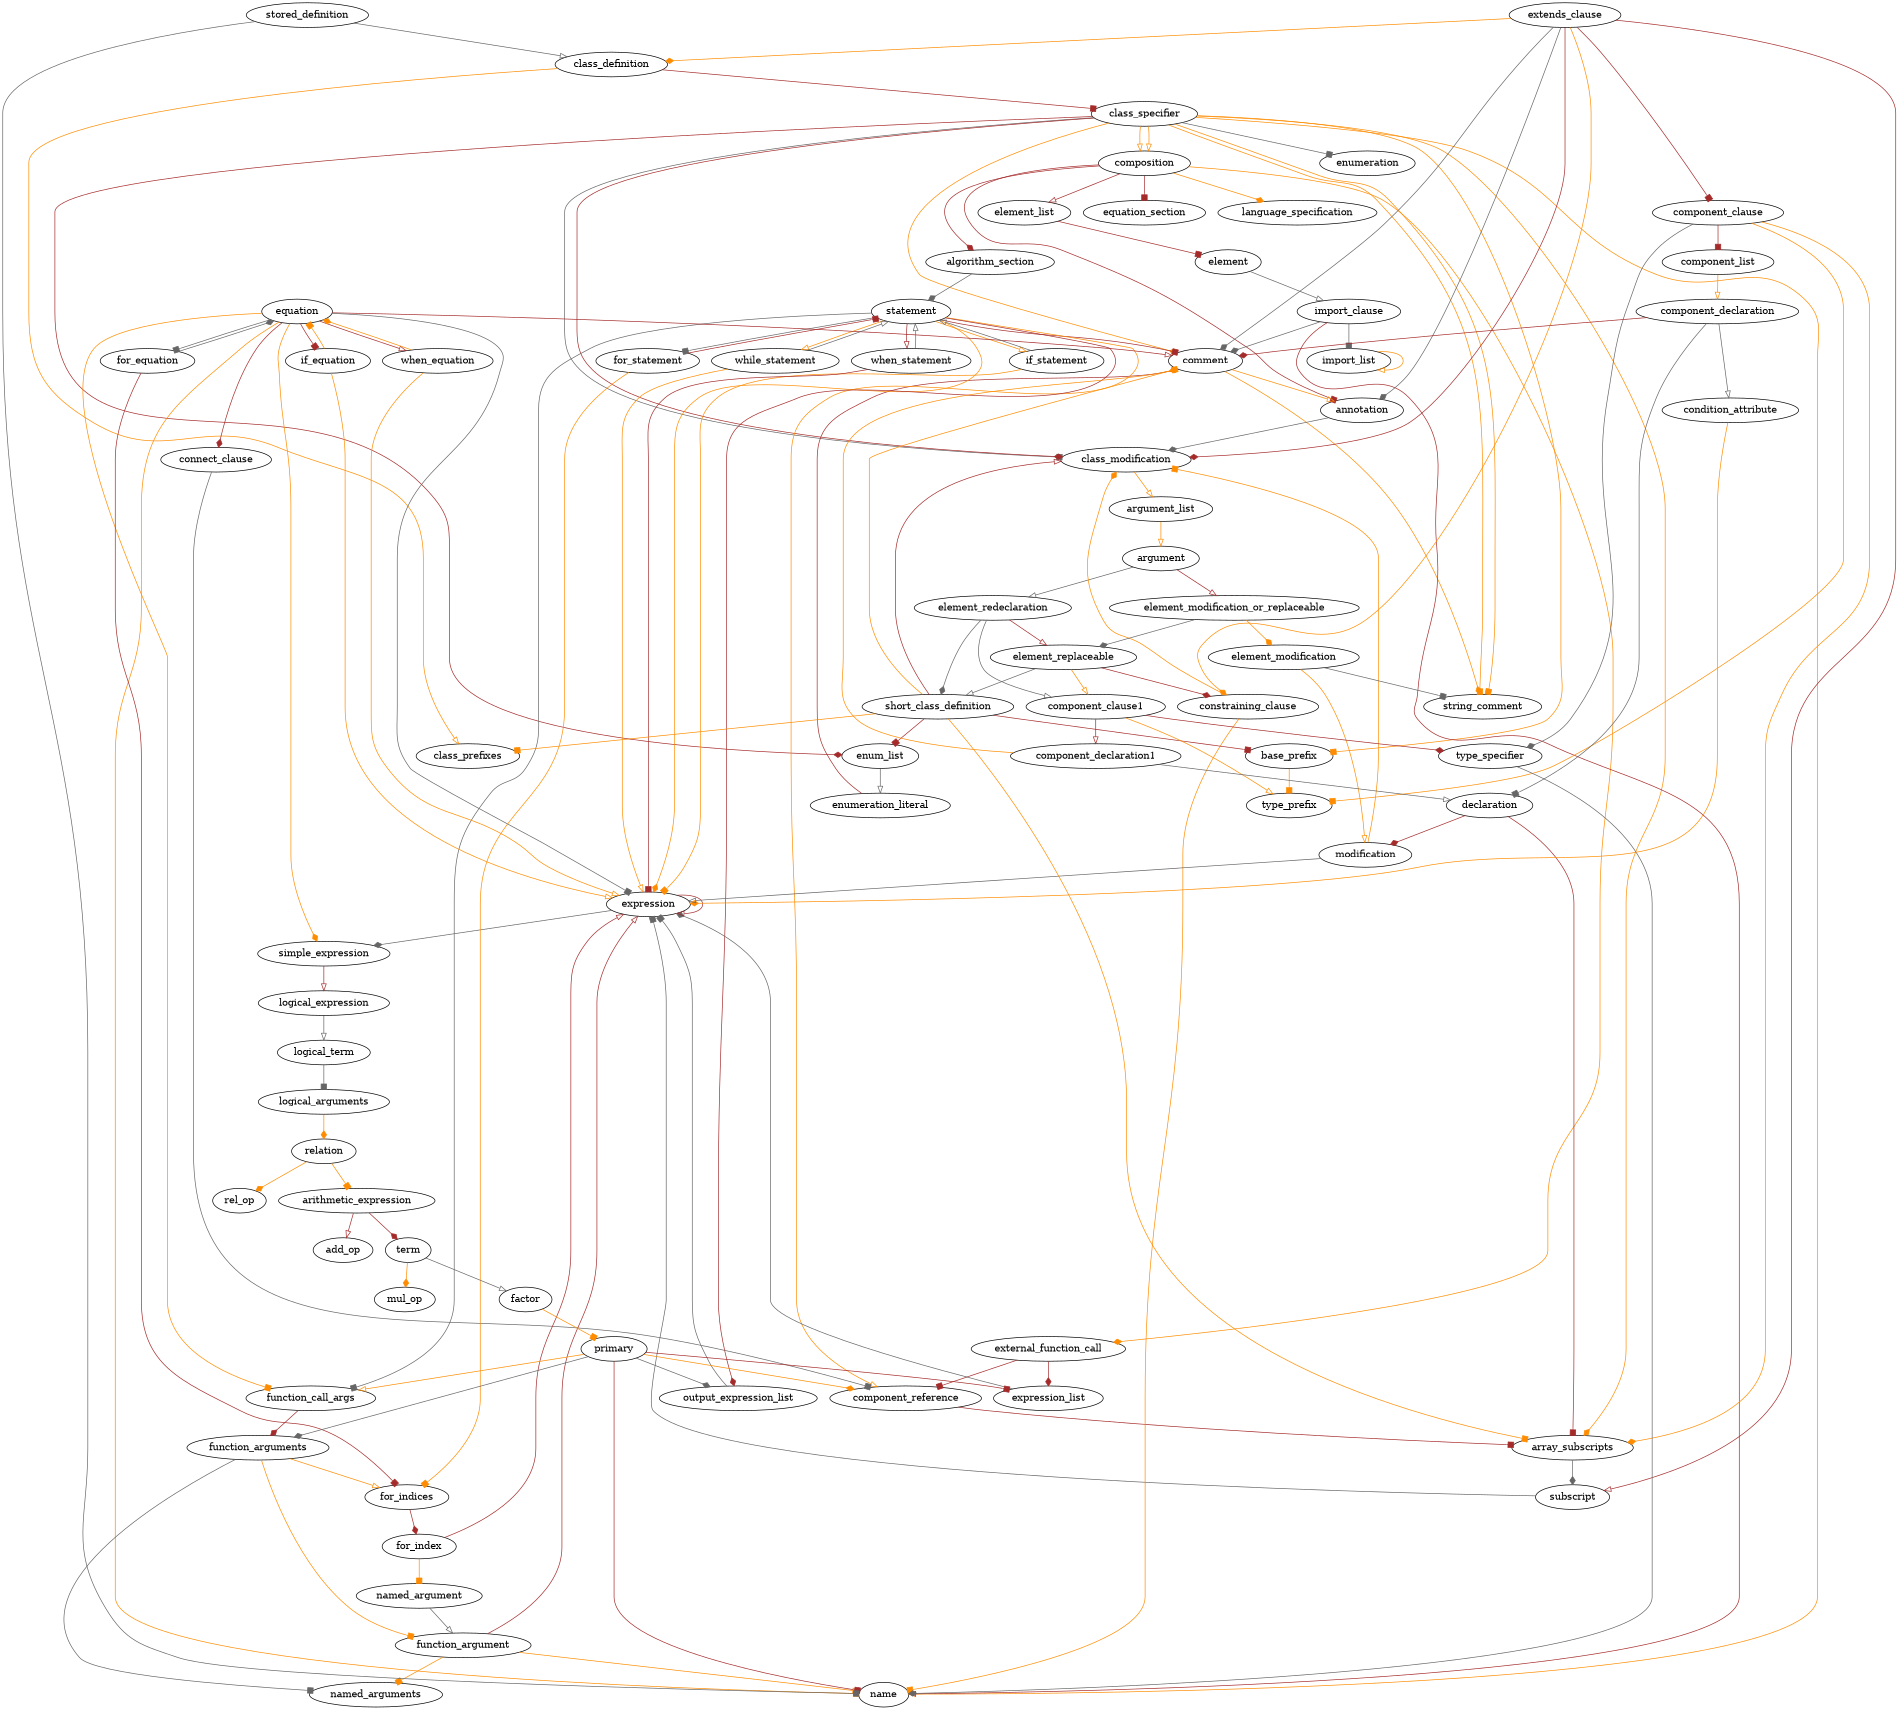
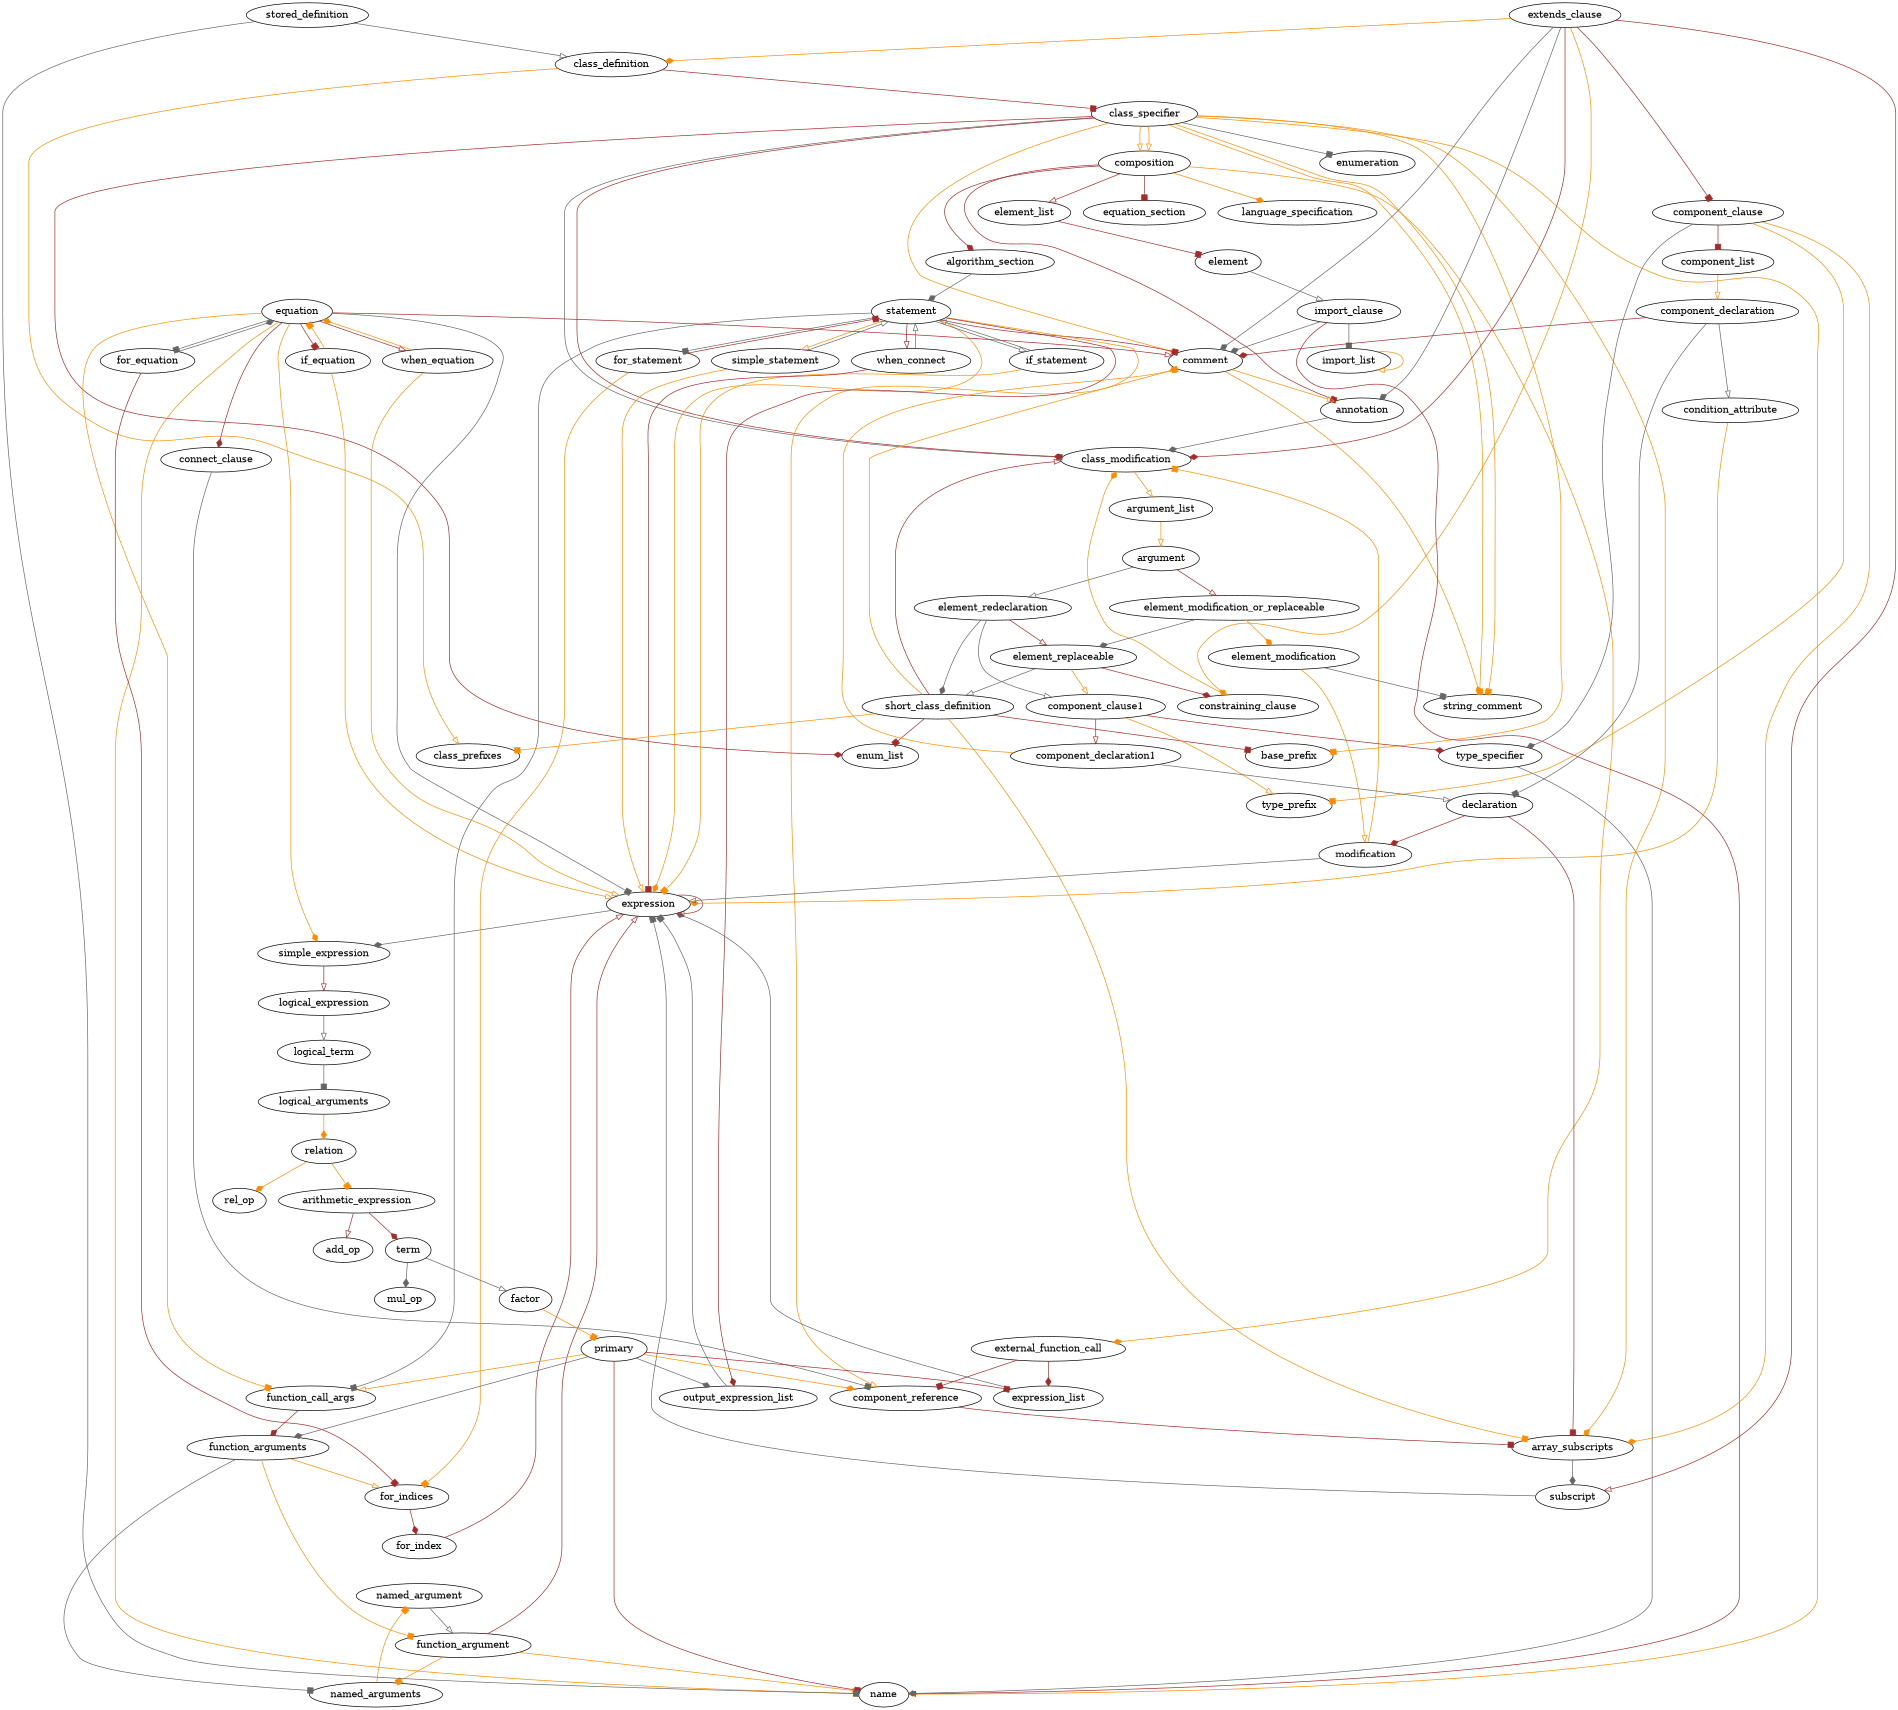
(977, 336) -> (977, 336)
(775, 361) -> (775, 361)
(911, 361) -> (911, 361)
(1289, 776) -> none
(880, 805) -> none
(407, 1271) -> (407, 1271)
(1150, 1279) -> none
(419, 1568) -> (384, 1646)
